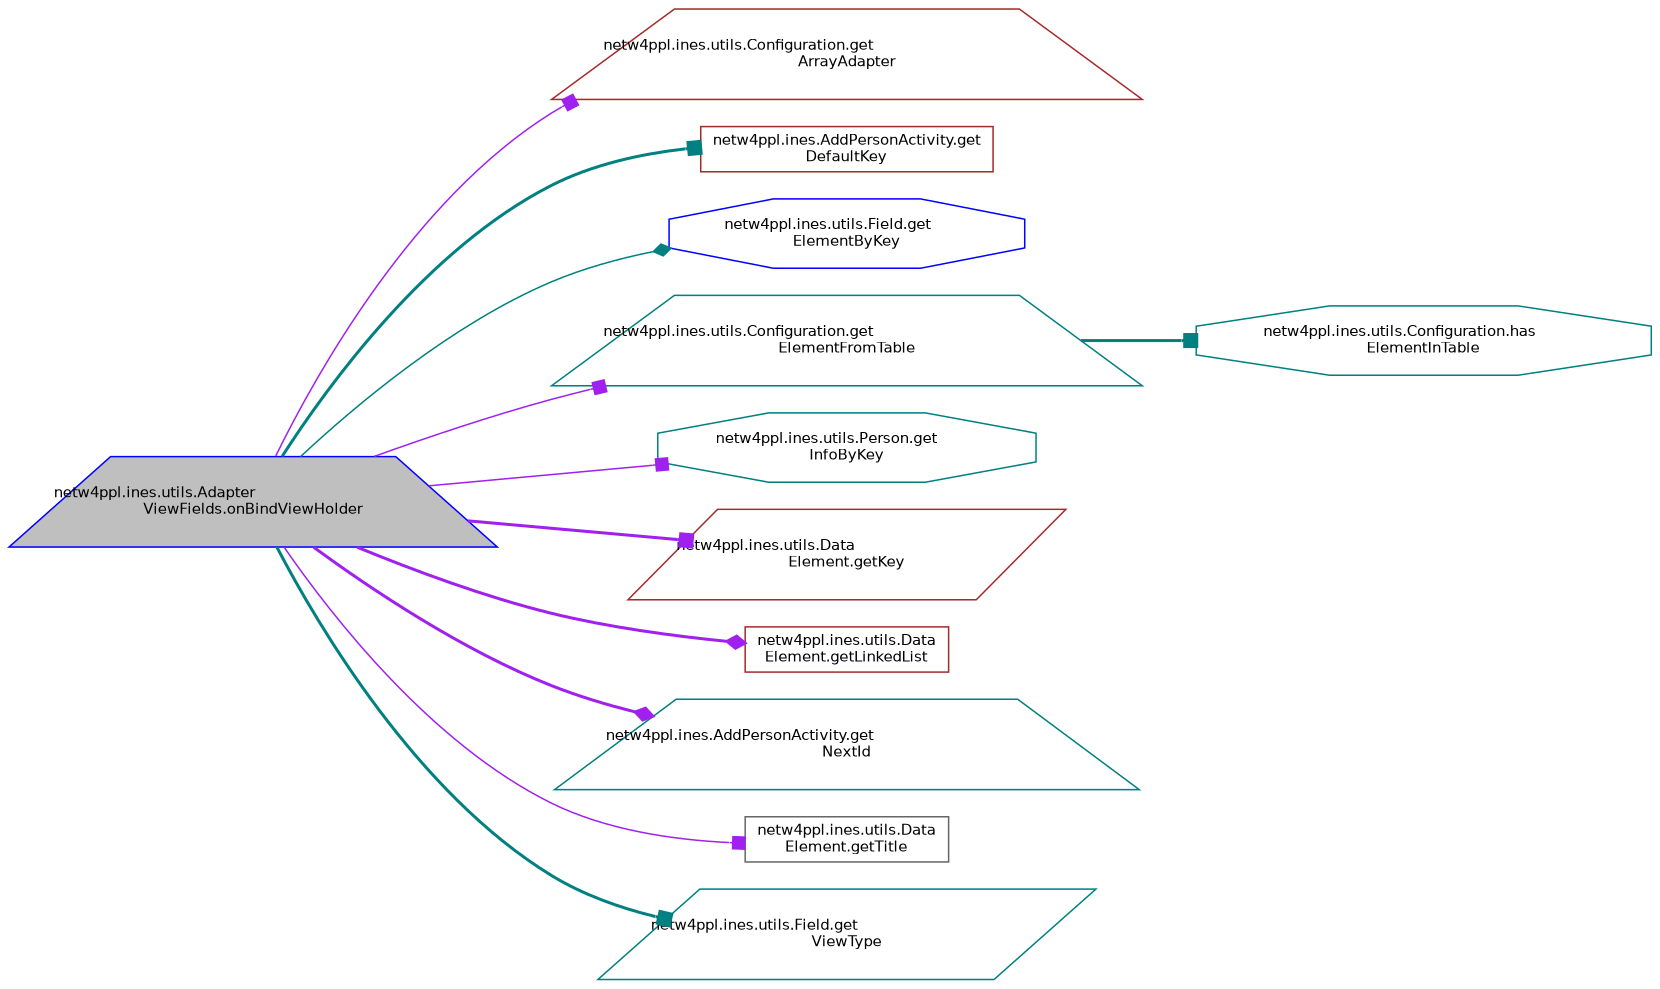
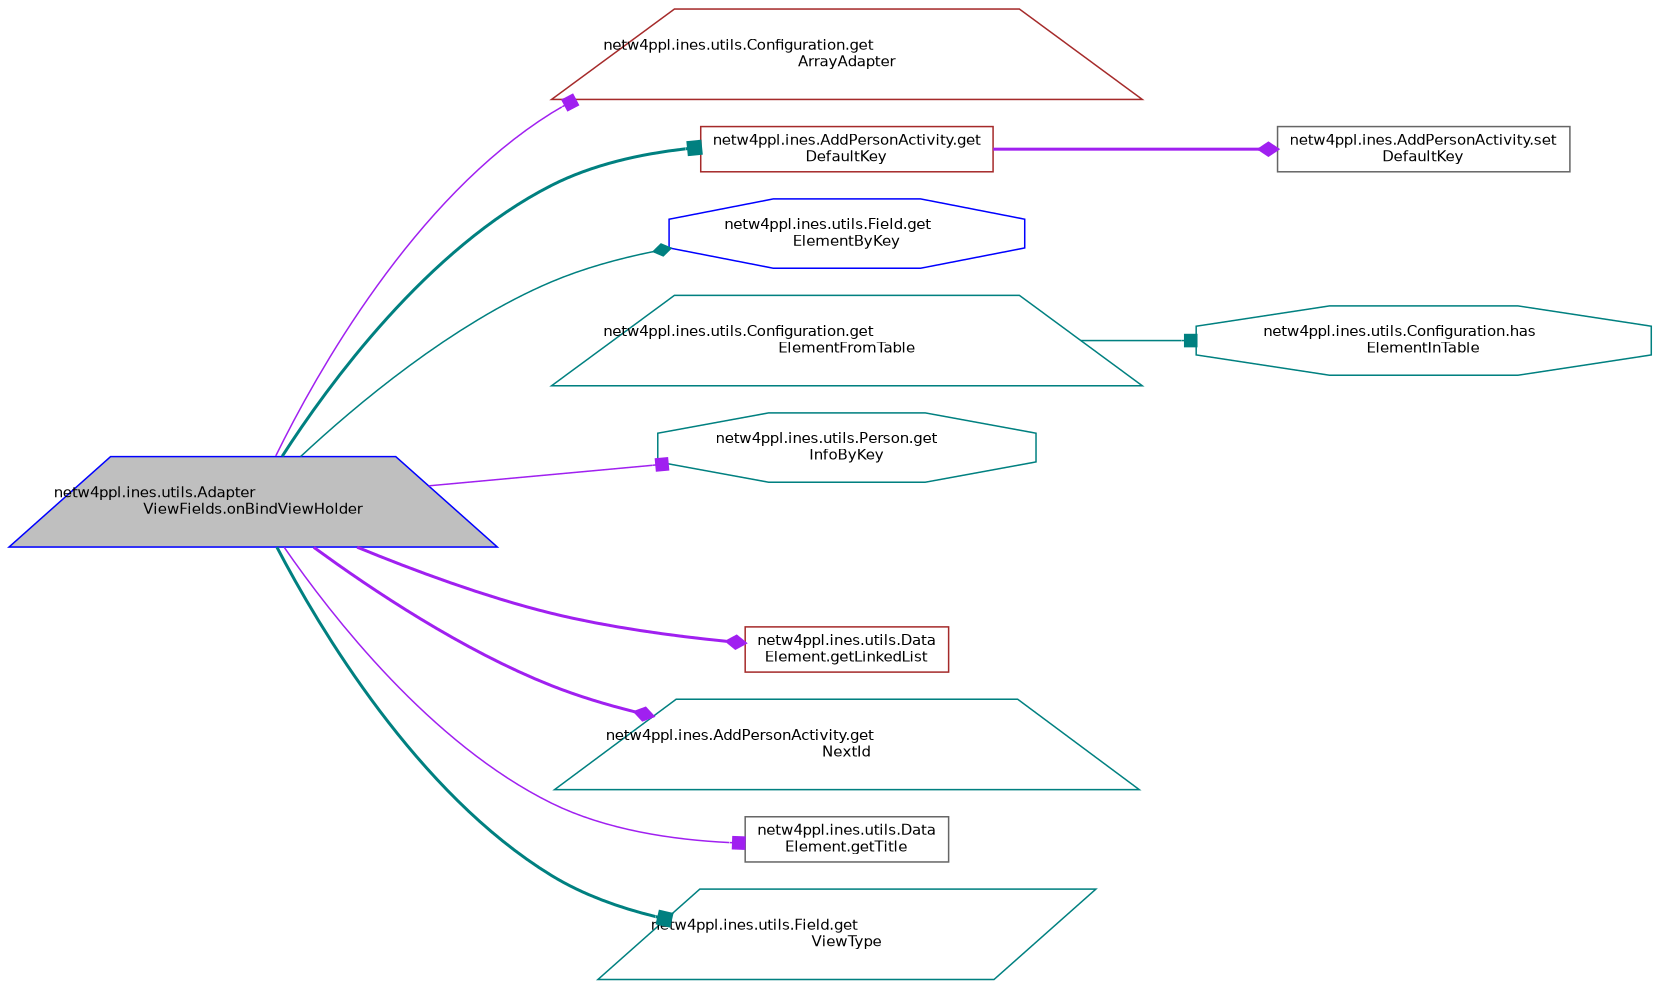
none -> (1424, 149)
(1131, 341) -> (1131, 341)
(481, 420) -> none
(847, 555) -> none
